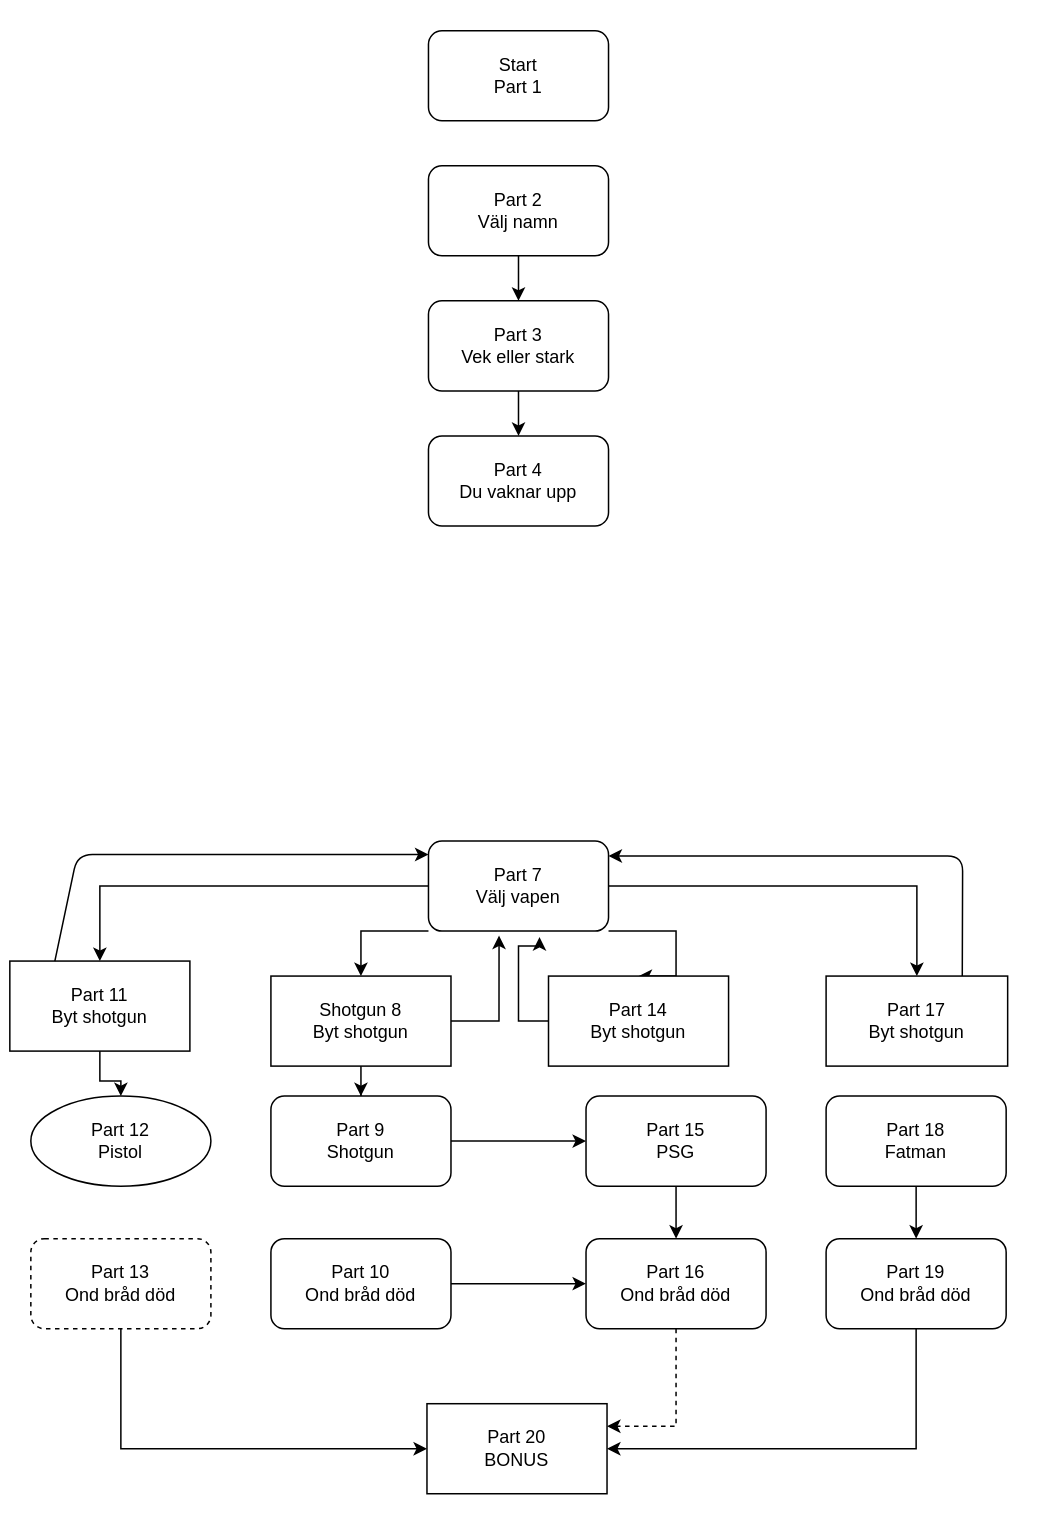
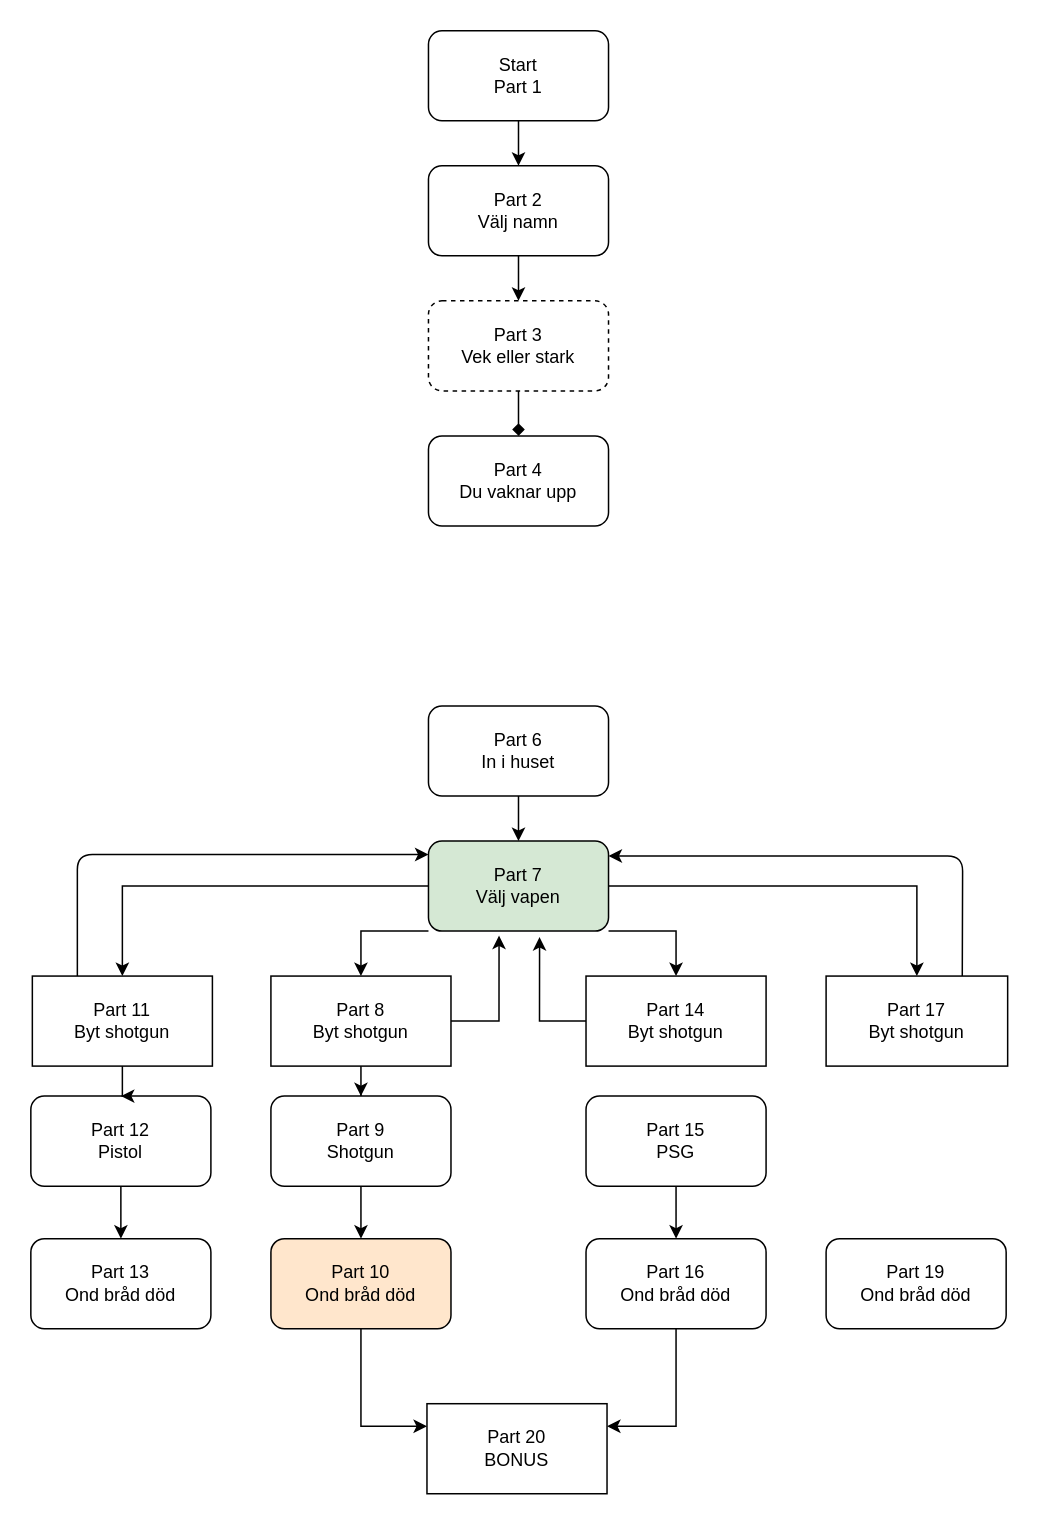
none -> (518, 149)
(518, 346) -> (518, 346)
(518, 424) -> (518, 423)
none -> (518, 751)
none -> (518, 824)
(518, 886) -> (518, 886)
(100, 1006) -> (122, 1021)
(361, 1021) -> (361, 1021)
(638, 1021) -> (676, 1021)
(121, 1141) -> (121, 1141)
(513, 1141) -> (361, 1214)
(916, 1141) -> none
none -> (121, 1214)
(916, 1214) -> none
(121, 1283) -> (121, 1283)
(361, 1283) -> (361, 1283)
(513, 1283) -> (361, 1405)
(676, 1407) -> (676, 1407)
(209, 1448) -> none
(827, 1448) -> none
